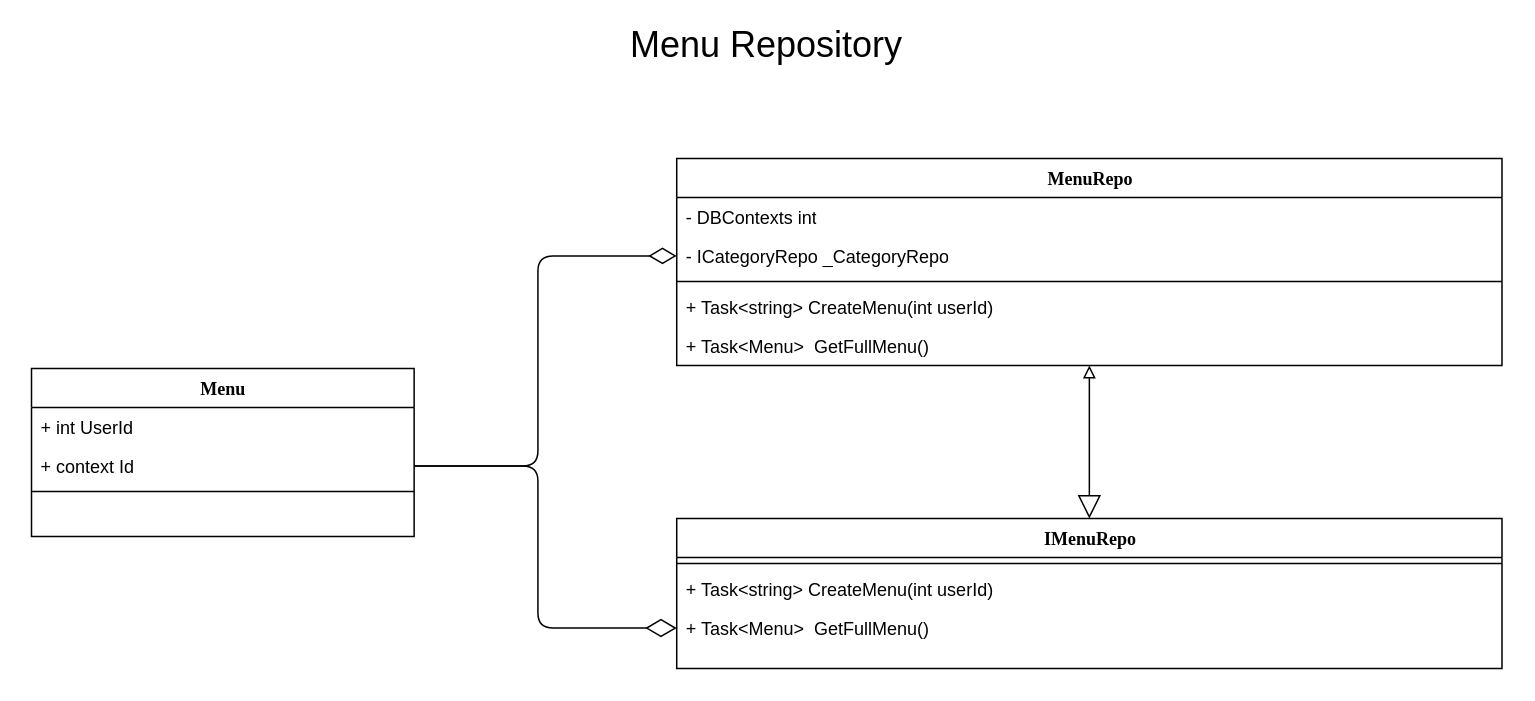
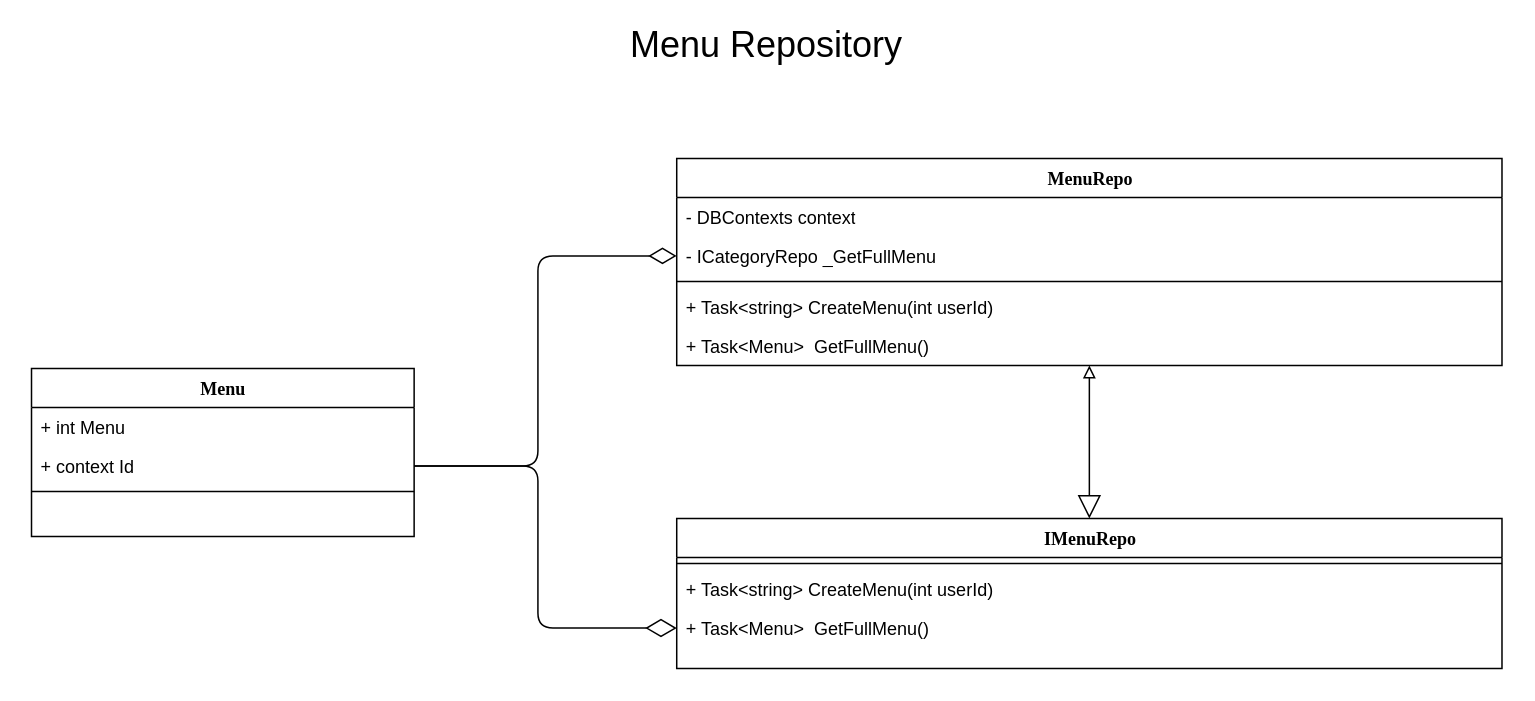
(760, 219) -> (782, 219)
(828, 258) -> (818, 258)
(95, 429) -> (85, 429)
